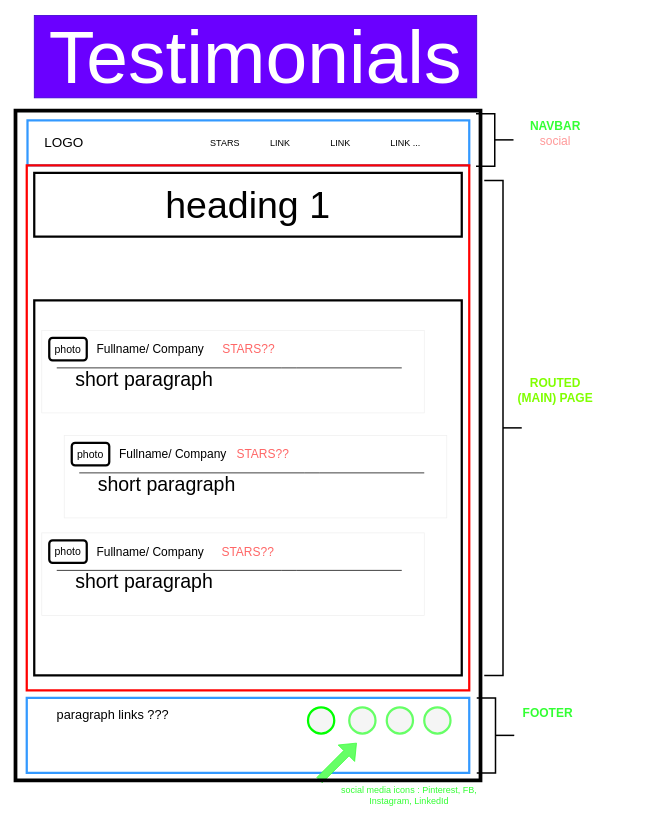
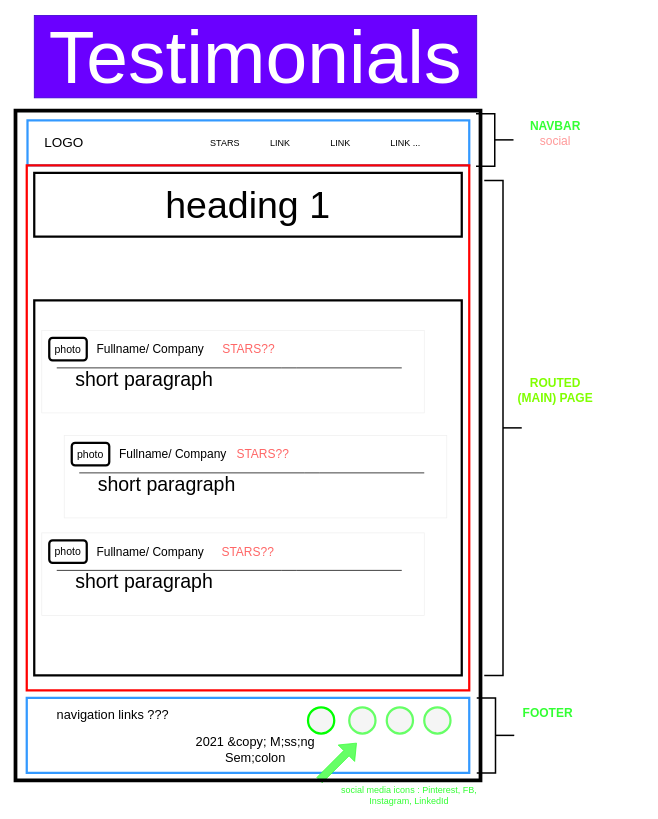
(113, 715) -> (113, 715)
none -> (255, 750)
